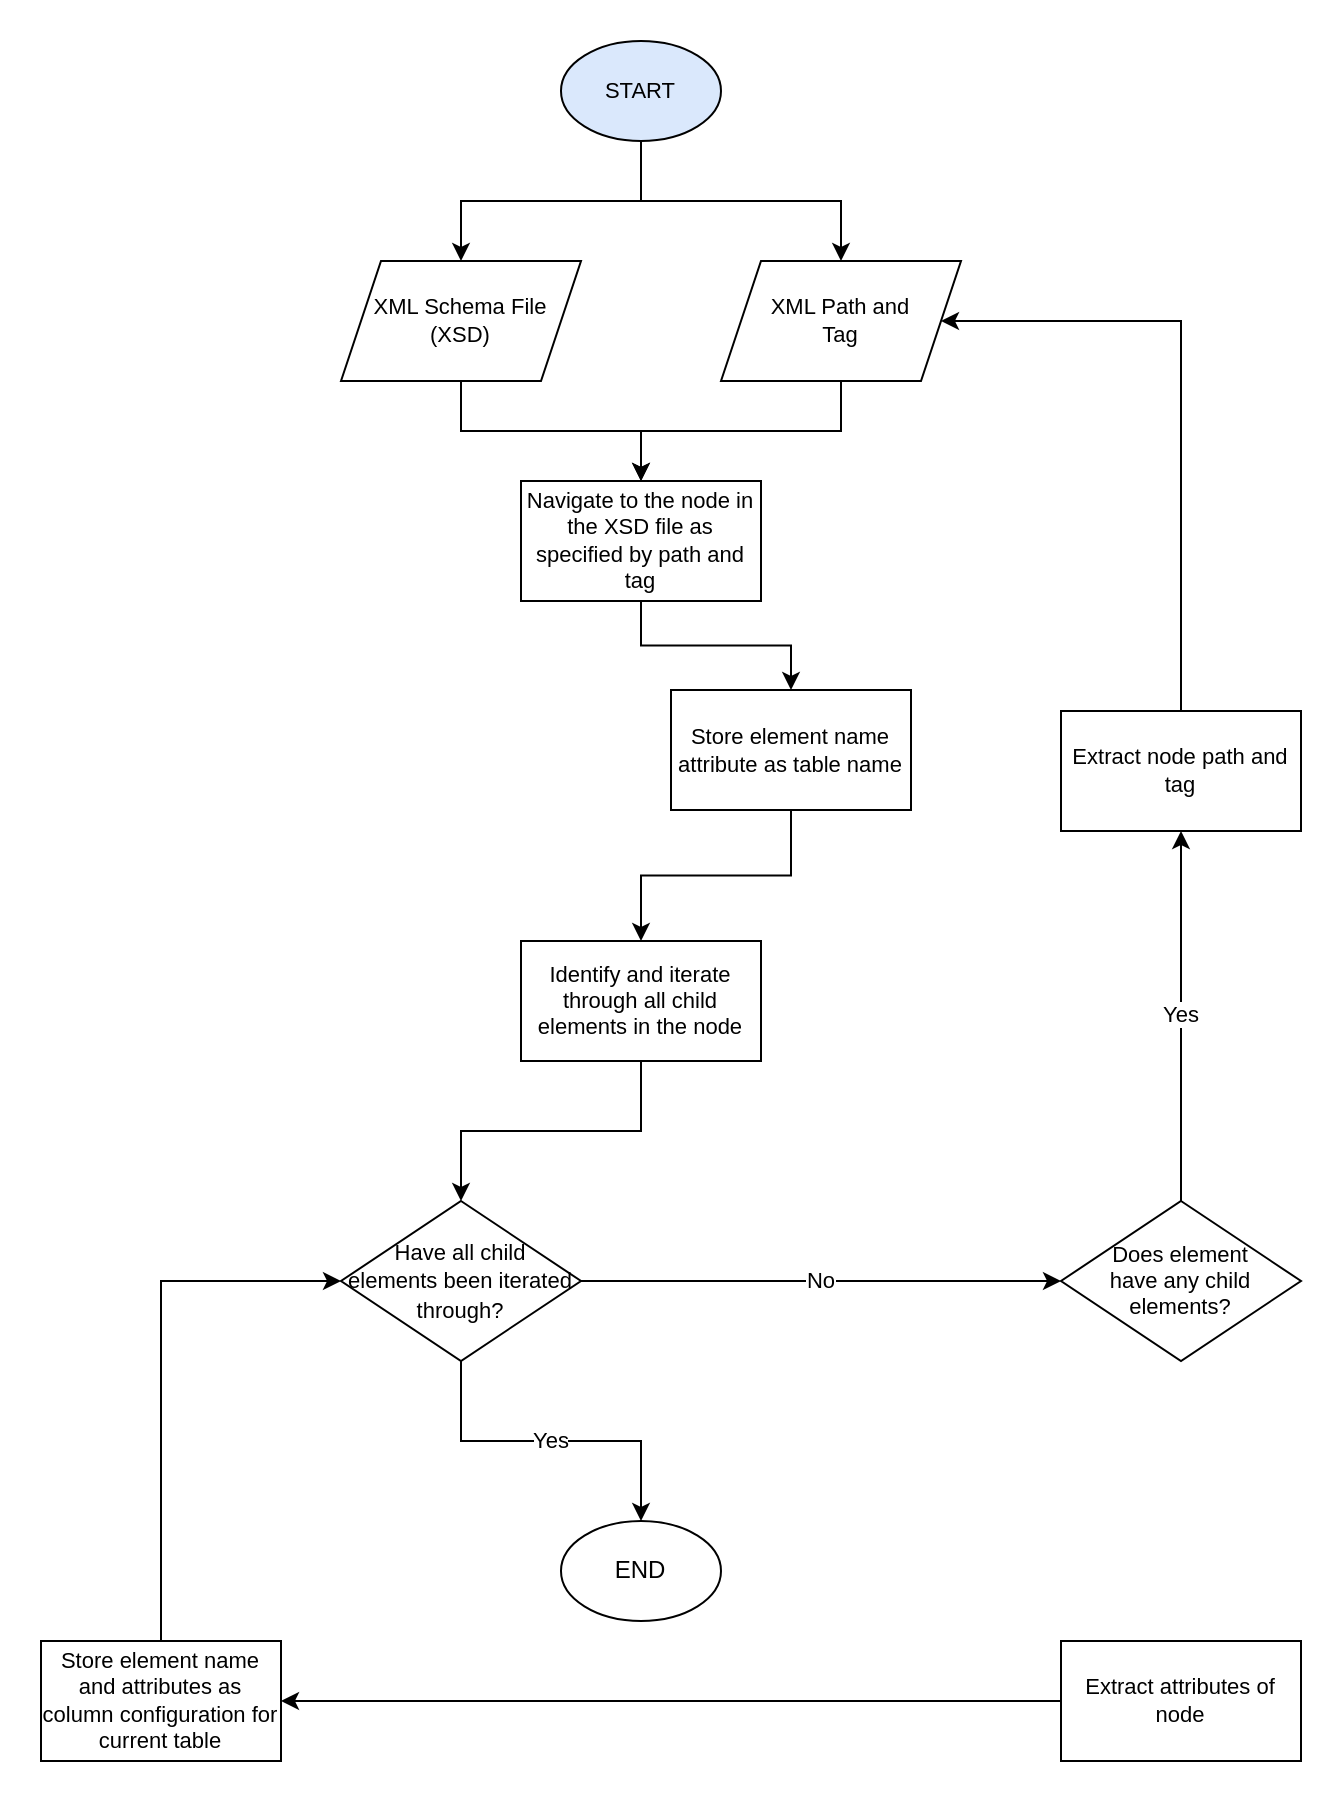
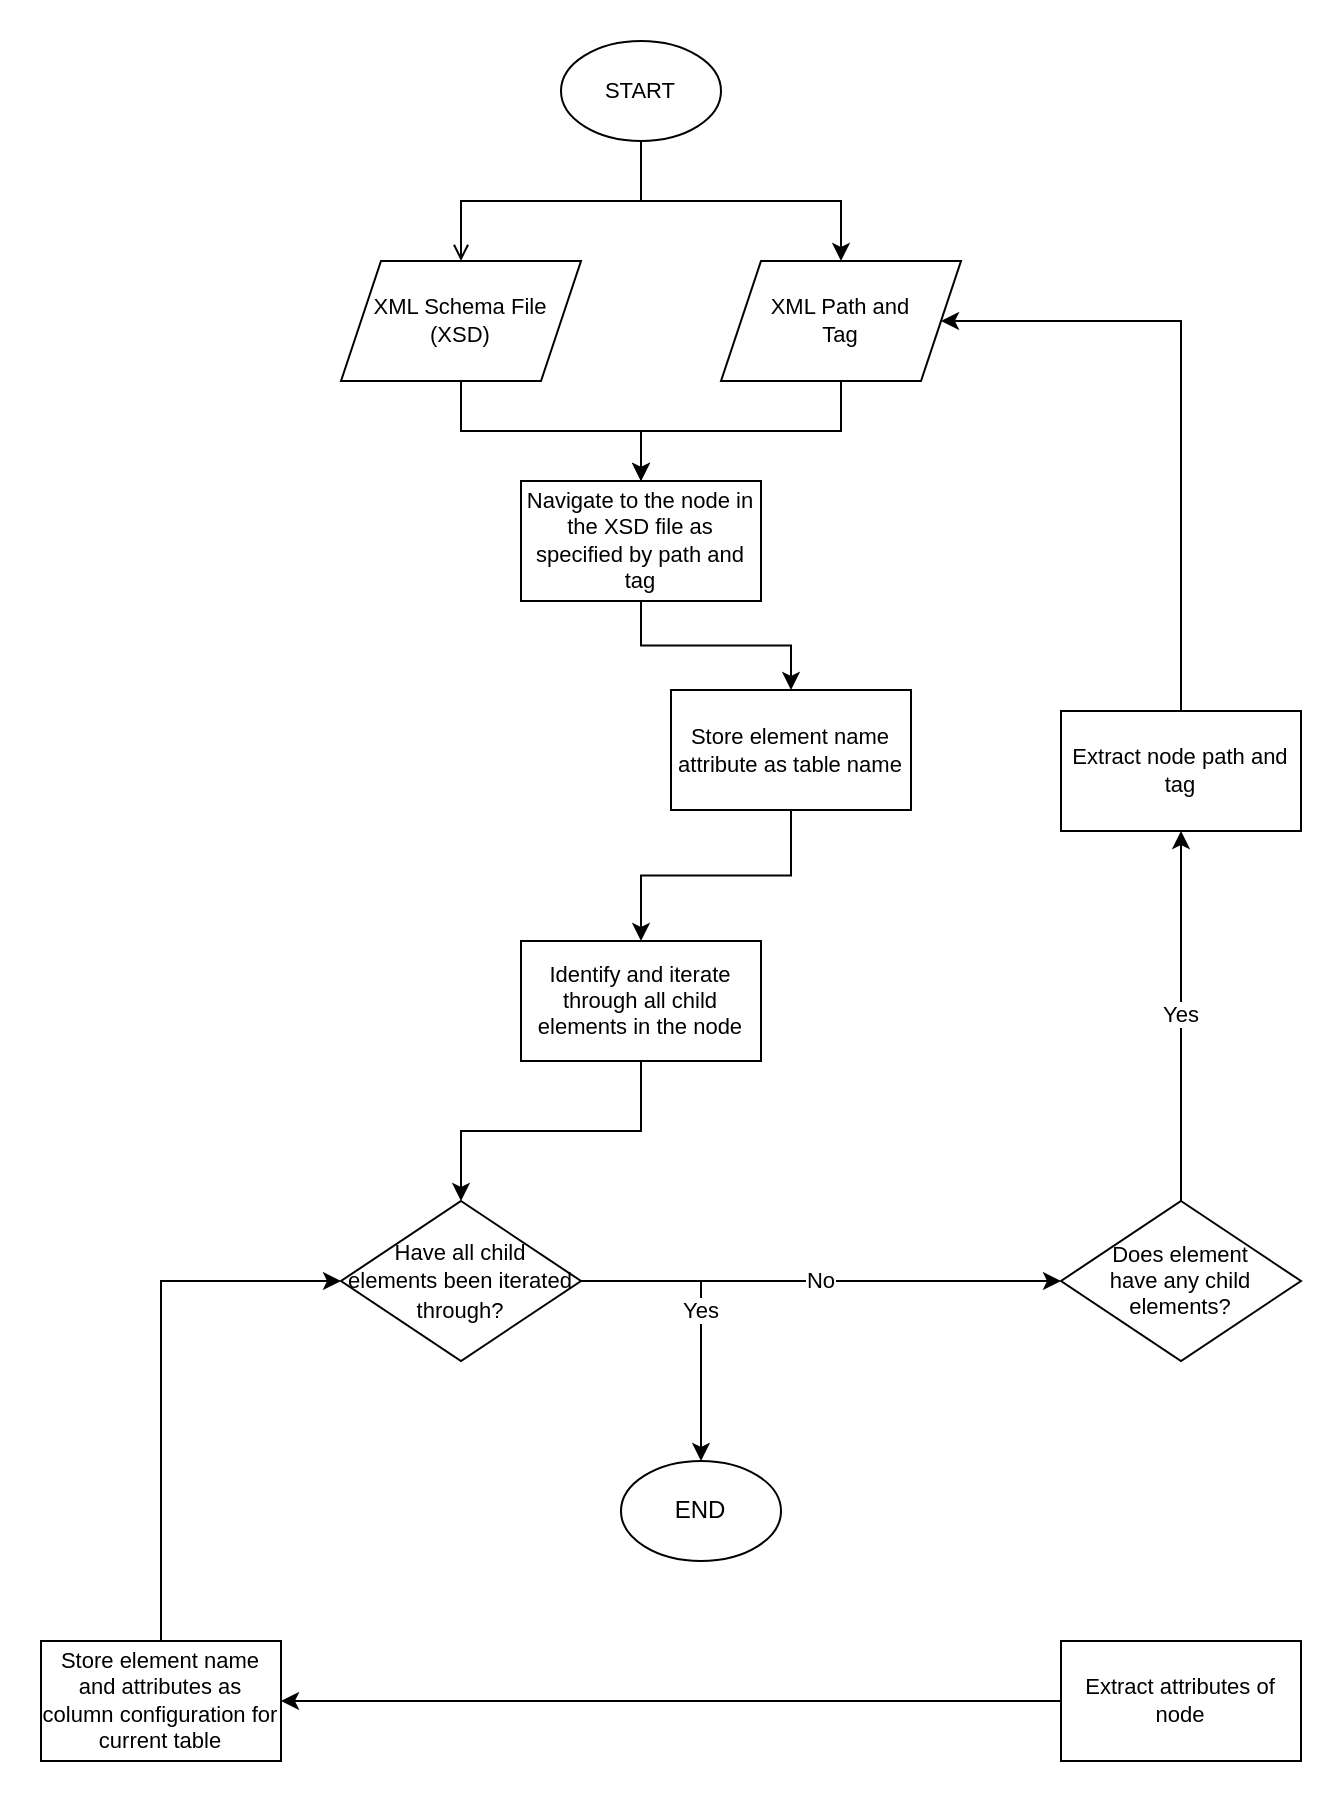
(641, 91) -> (641, 91)
(461, 246) -> (461, 249)
(641, 1571) -> (701, 1511)
